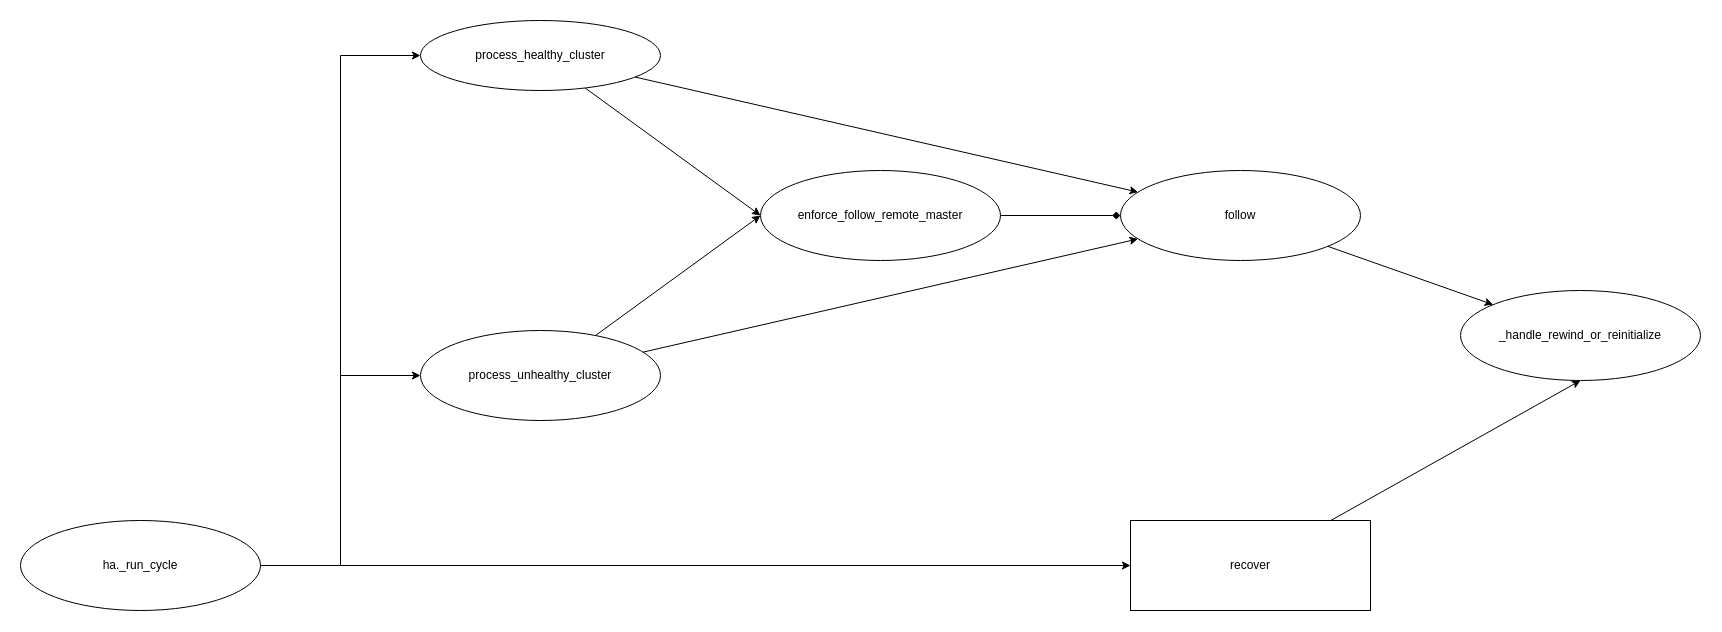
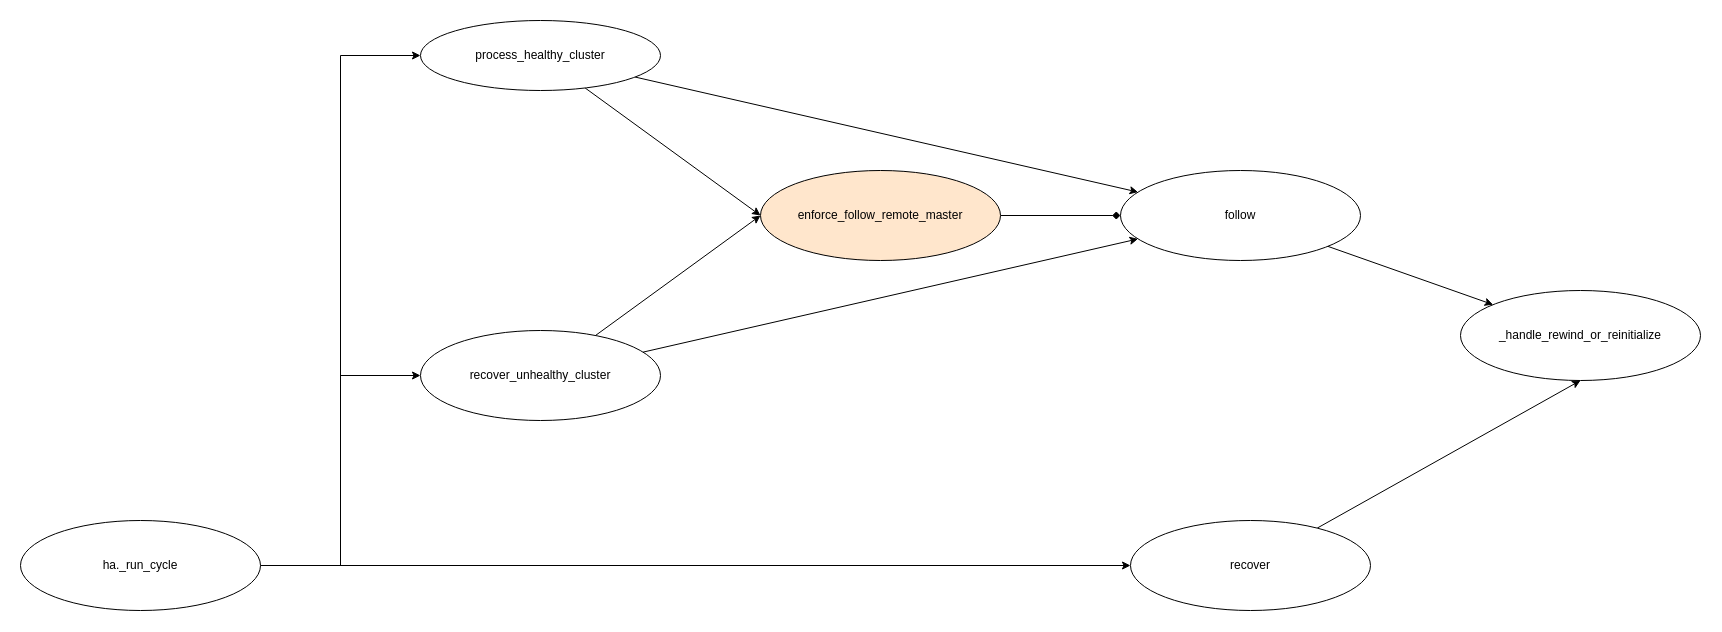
(881, 216) -> (881, 216)
(541, 376) -> (541, 376)
(1251, 566) -> (1251, 566)
